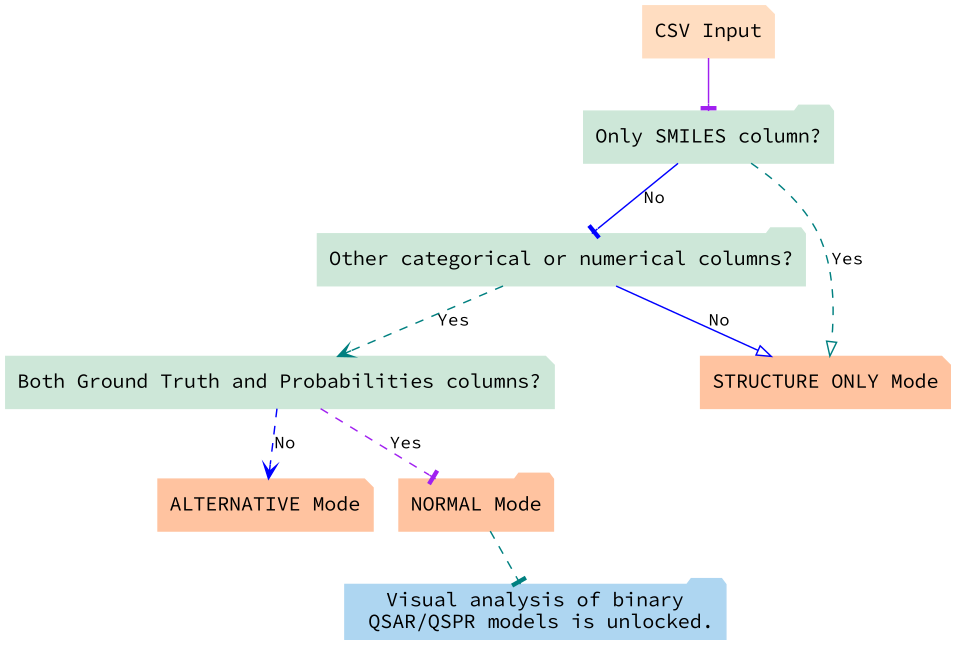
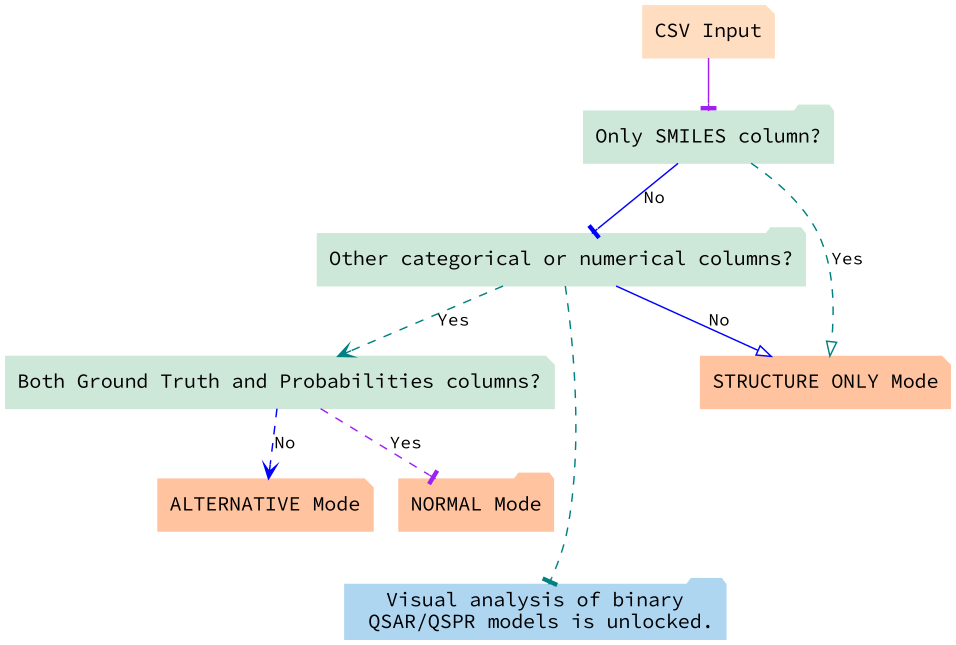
(504, 554) -> (576, 433)
